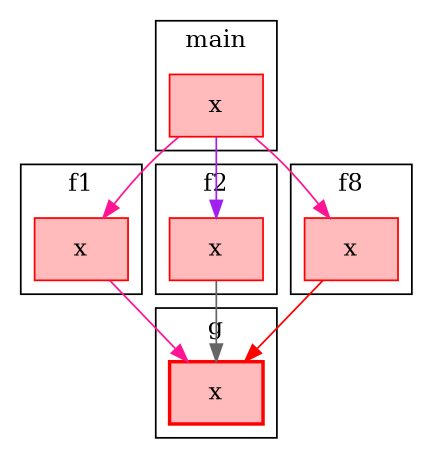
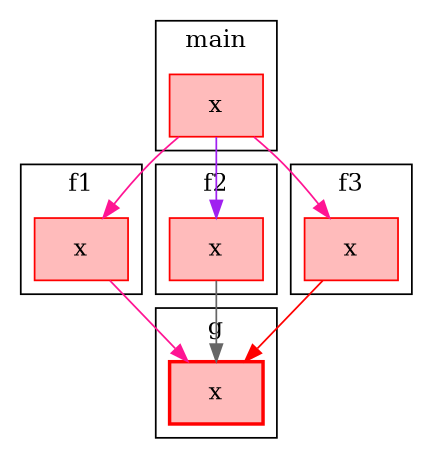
(351, 184) -> (351, 184)
